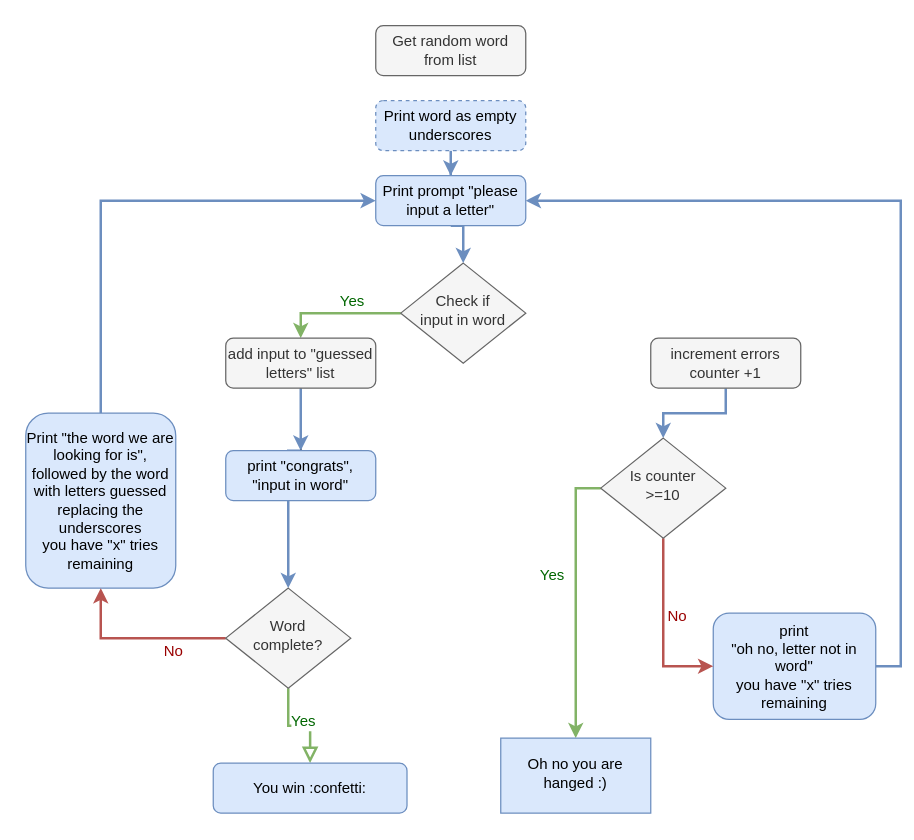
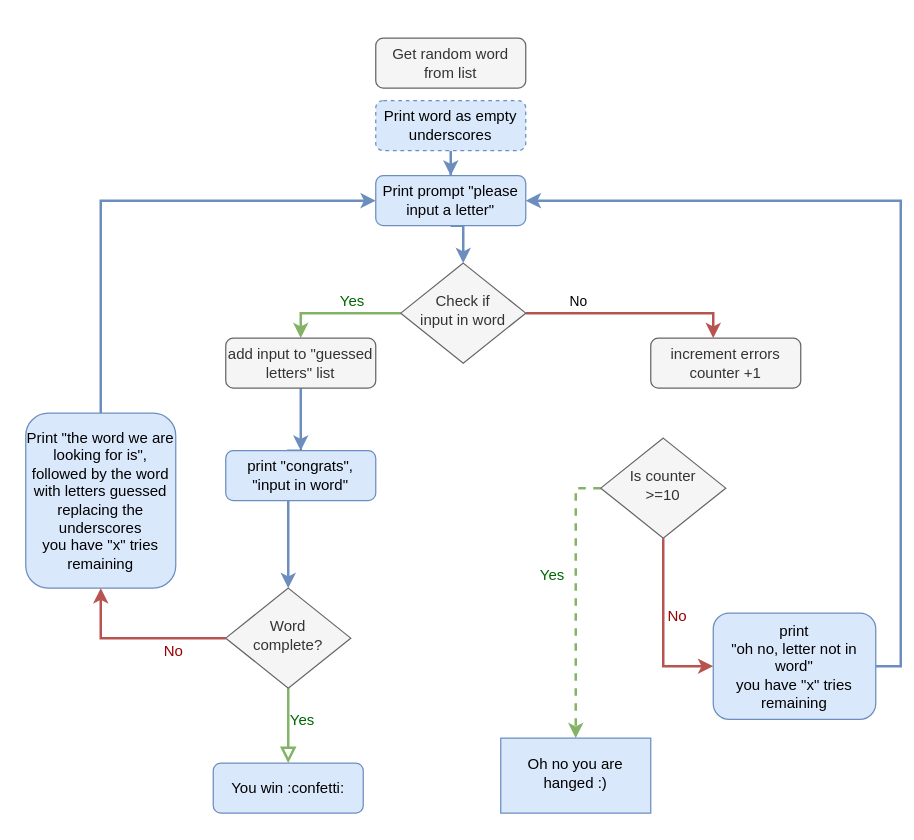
(451, 51) -> (451, 63)
none -> (626, 313)
(700, 413) -> none
(576, 594) -> (576, 594)
(310, 788) -> (288, 788)
